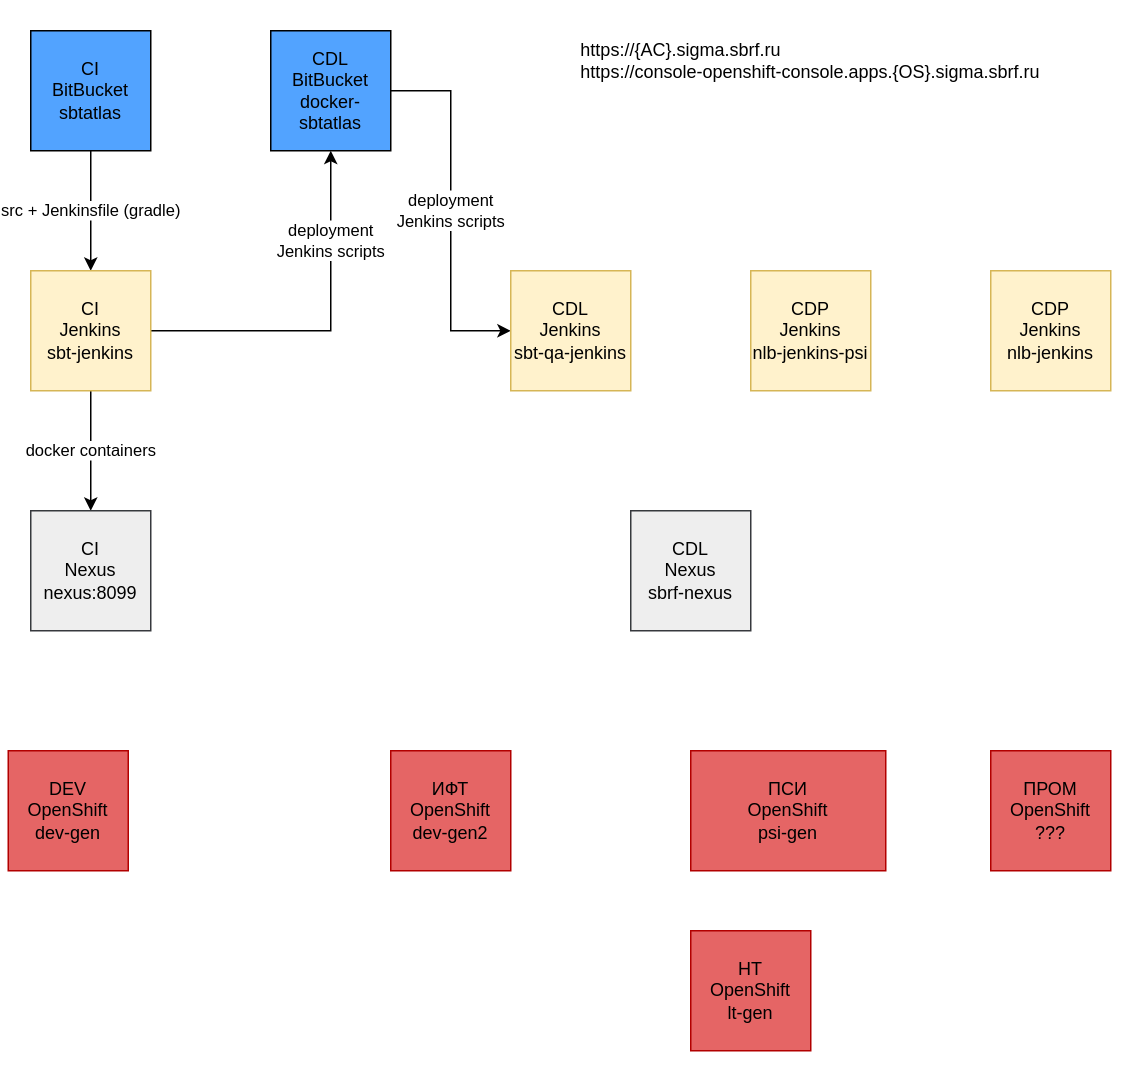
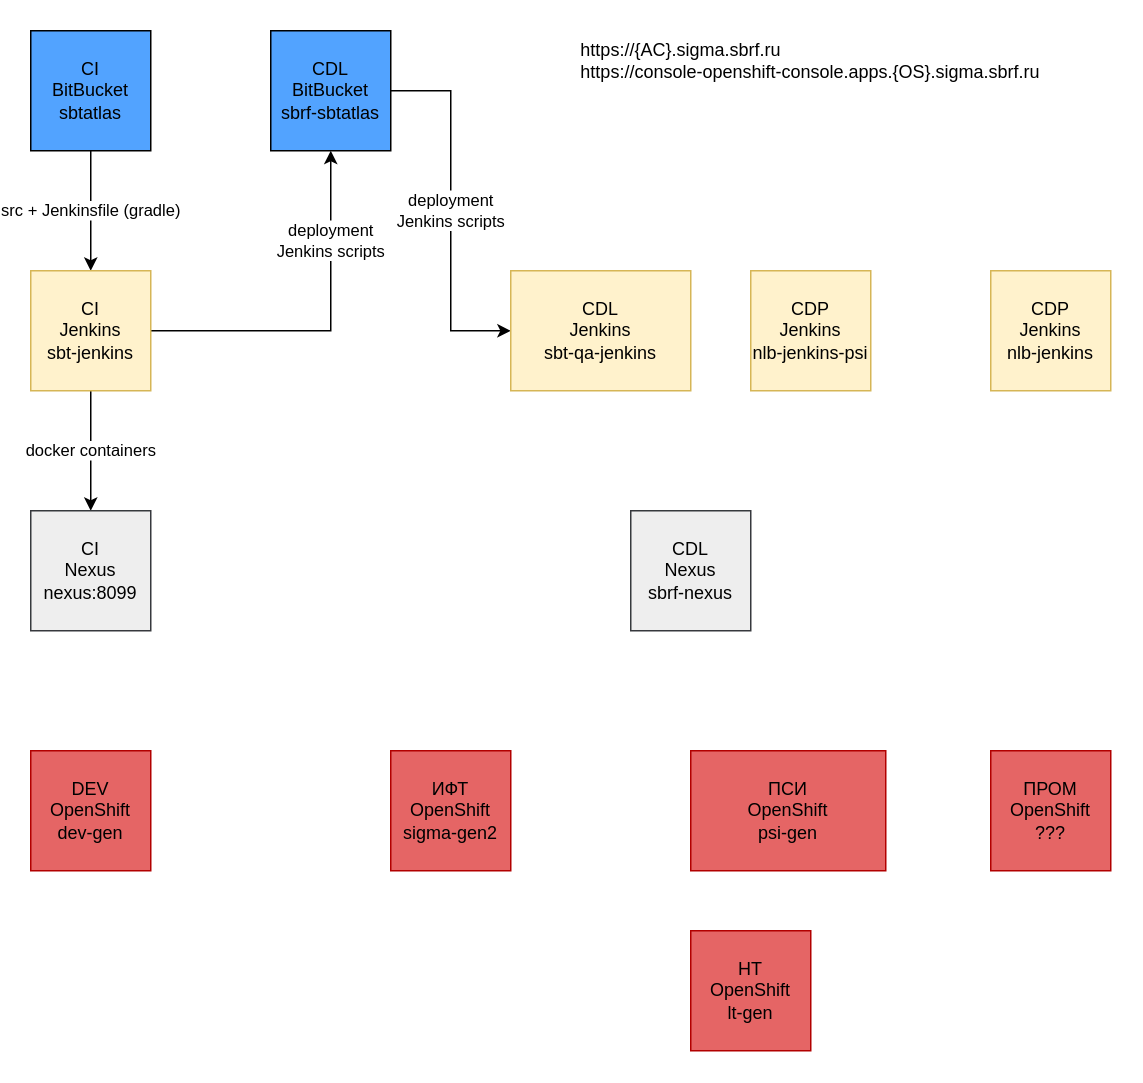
(331, 91) -> (331, 91)
(571, 331) -> (601, 331)
(68, 811) -> (91, 811)
(451, 811) -> (451, 811)
